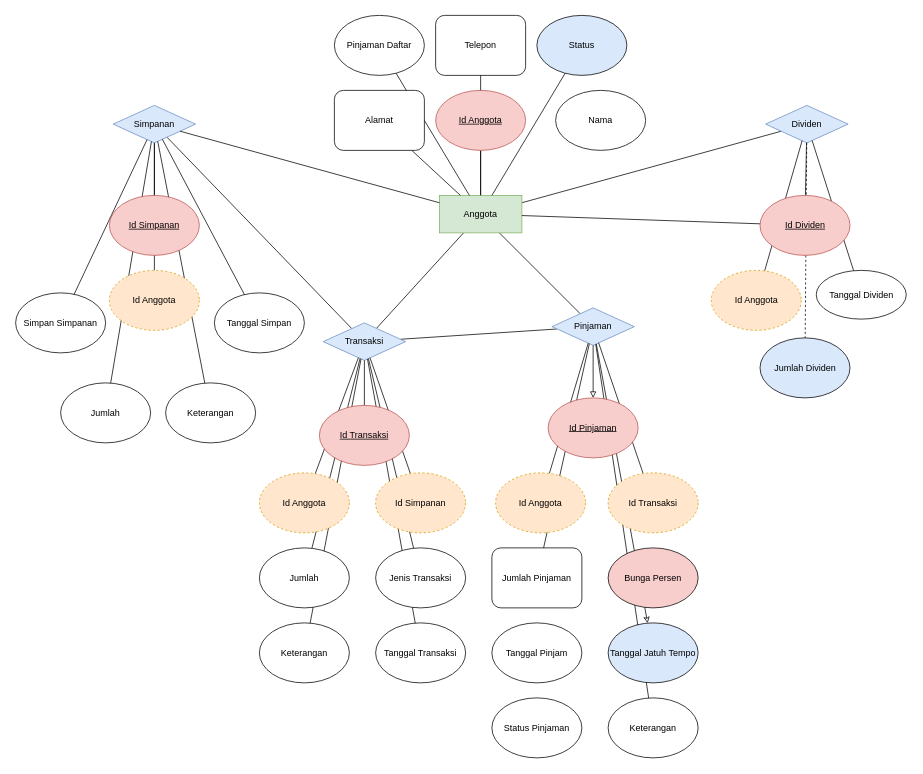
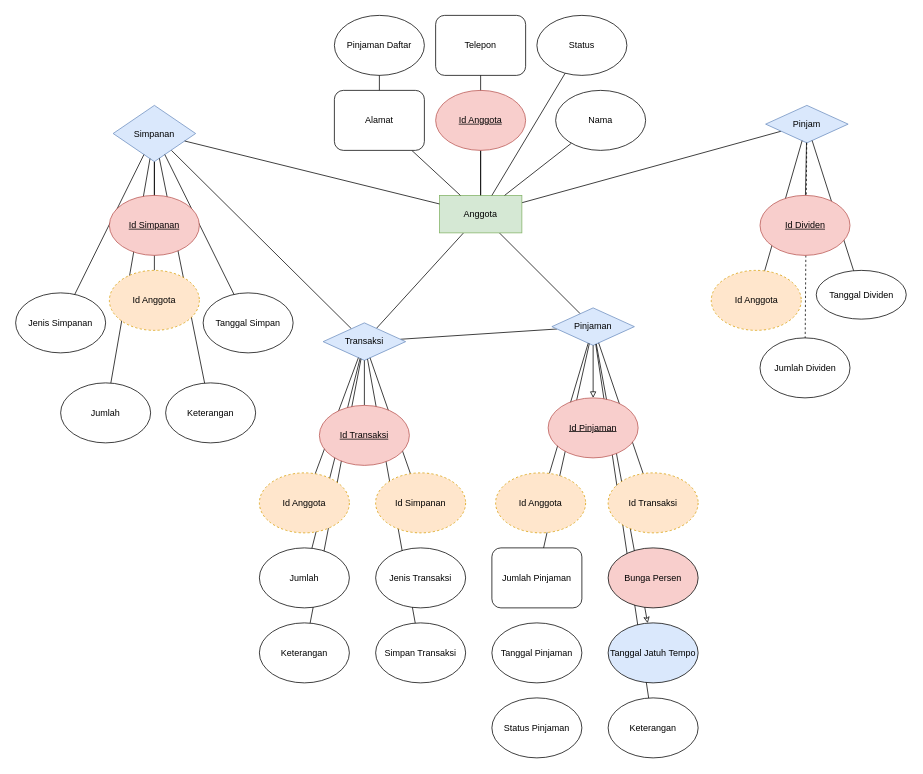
(582, 45) -> (582, 45)
(154, 124) -> (154, 134)
(807, 124) -> (807, 124)
(446, 157) -> (379, 82)
(641, 220) -> (538, 169)
(60, 323) -> (60, 323)
(259, 323) -> (248, 323)
(805, 368) -> (805, 368)
(375, 387) -> none
(420, 653) -> (420, 653)
(537, 653) -> (537, 653)
